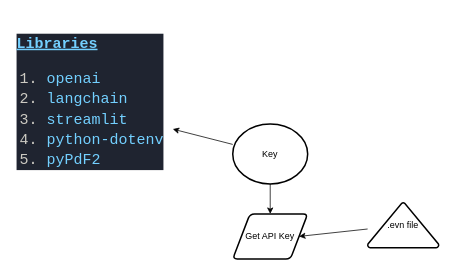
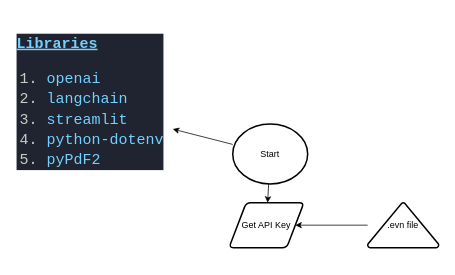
(270, 154) -> (270, 154)
(270, 237) -> (267, 225)
